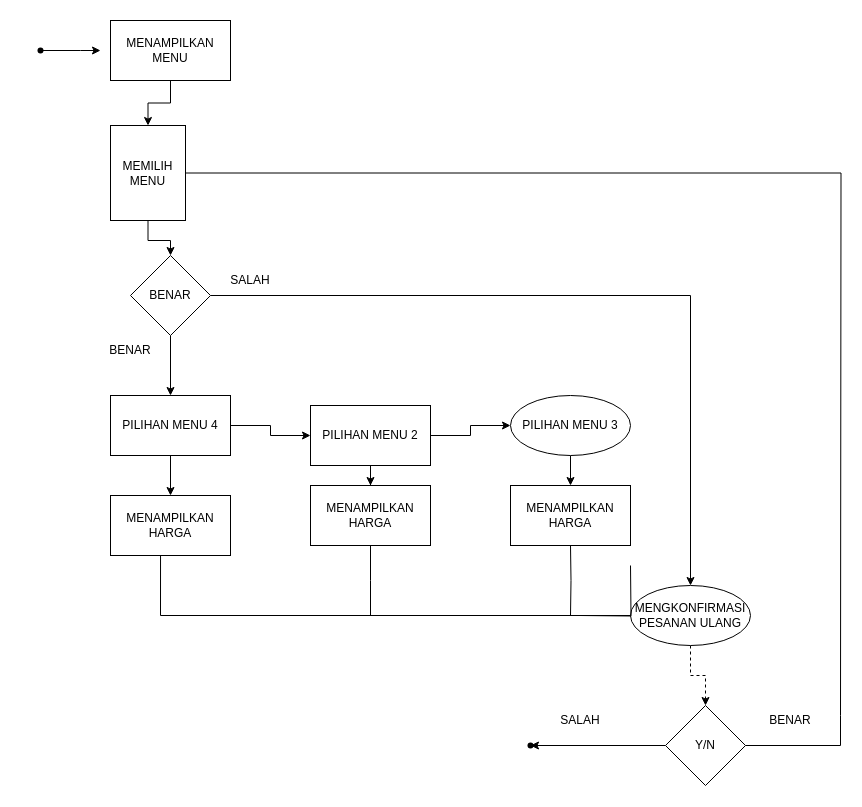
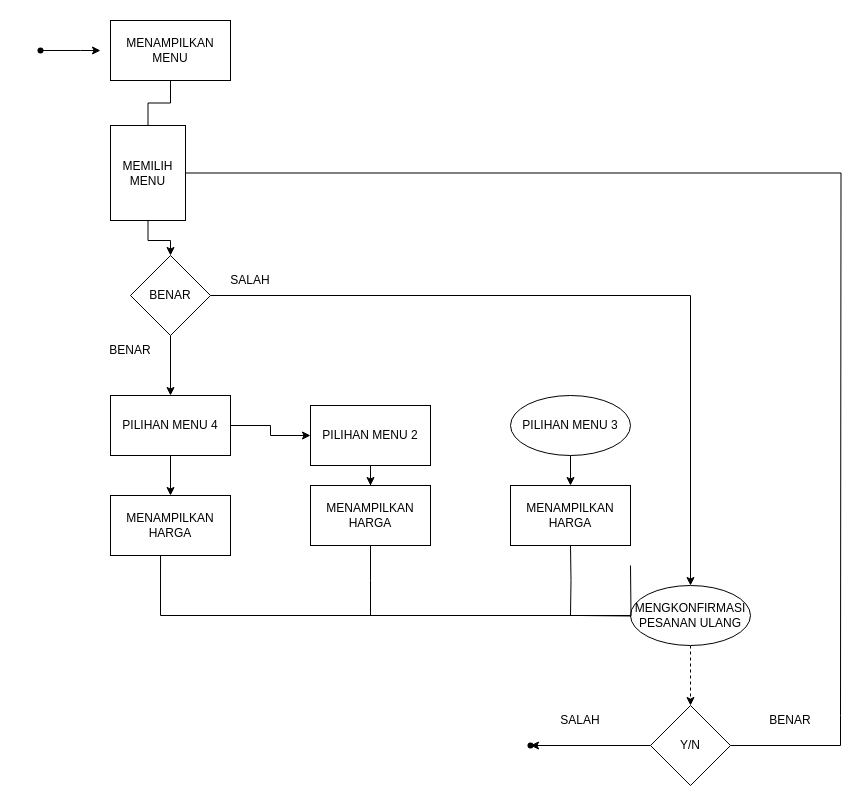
(148, 117) -> (148, 119)
(471, 435) -> none
(706, 746) -> (691, 746)
